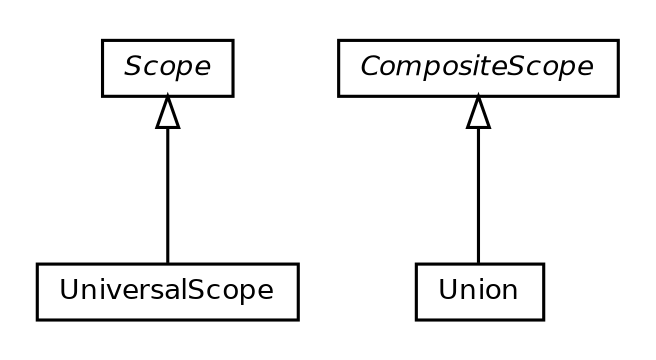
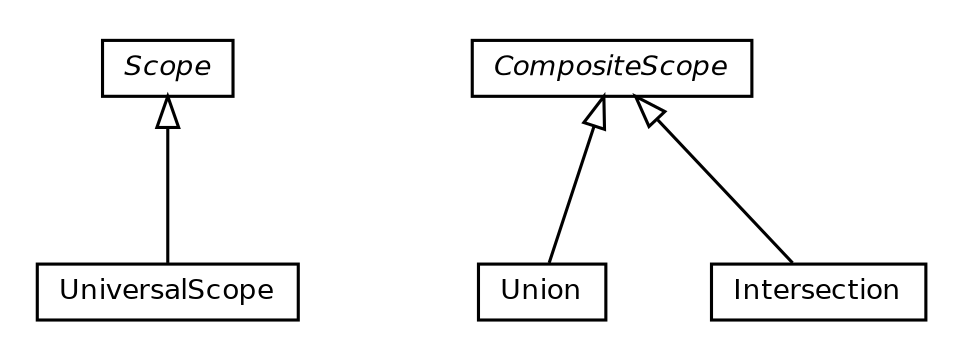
none -> (817, 292)
